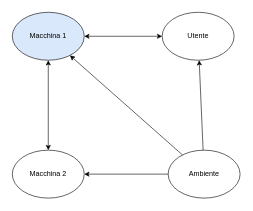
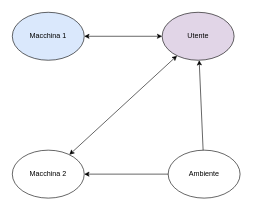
(198, 36) -> (198, 36)
(153, 129) -> none
(48, 145) -> (123, 105)
